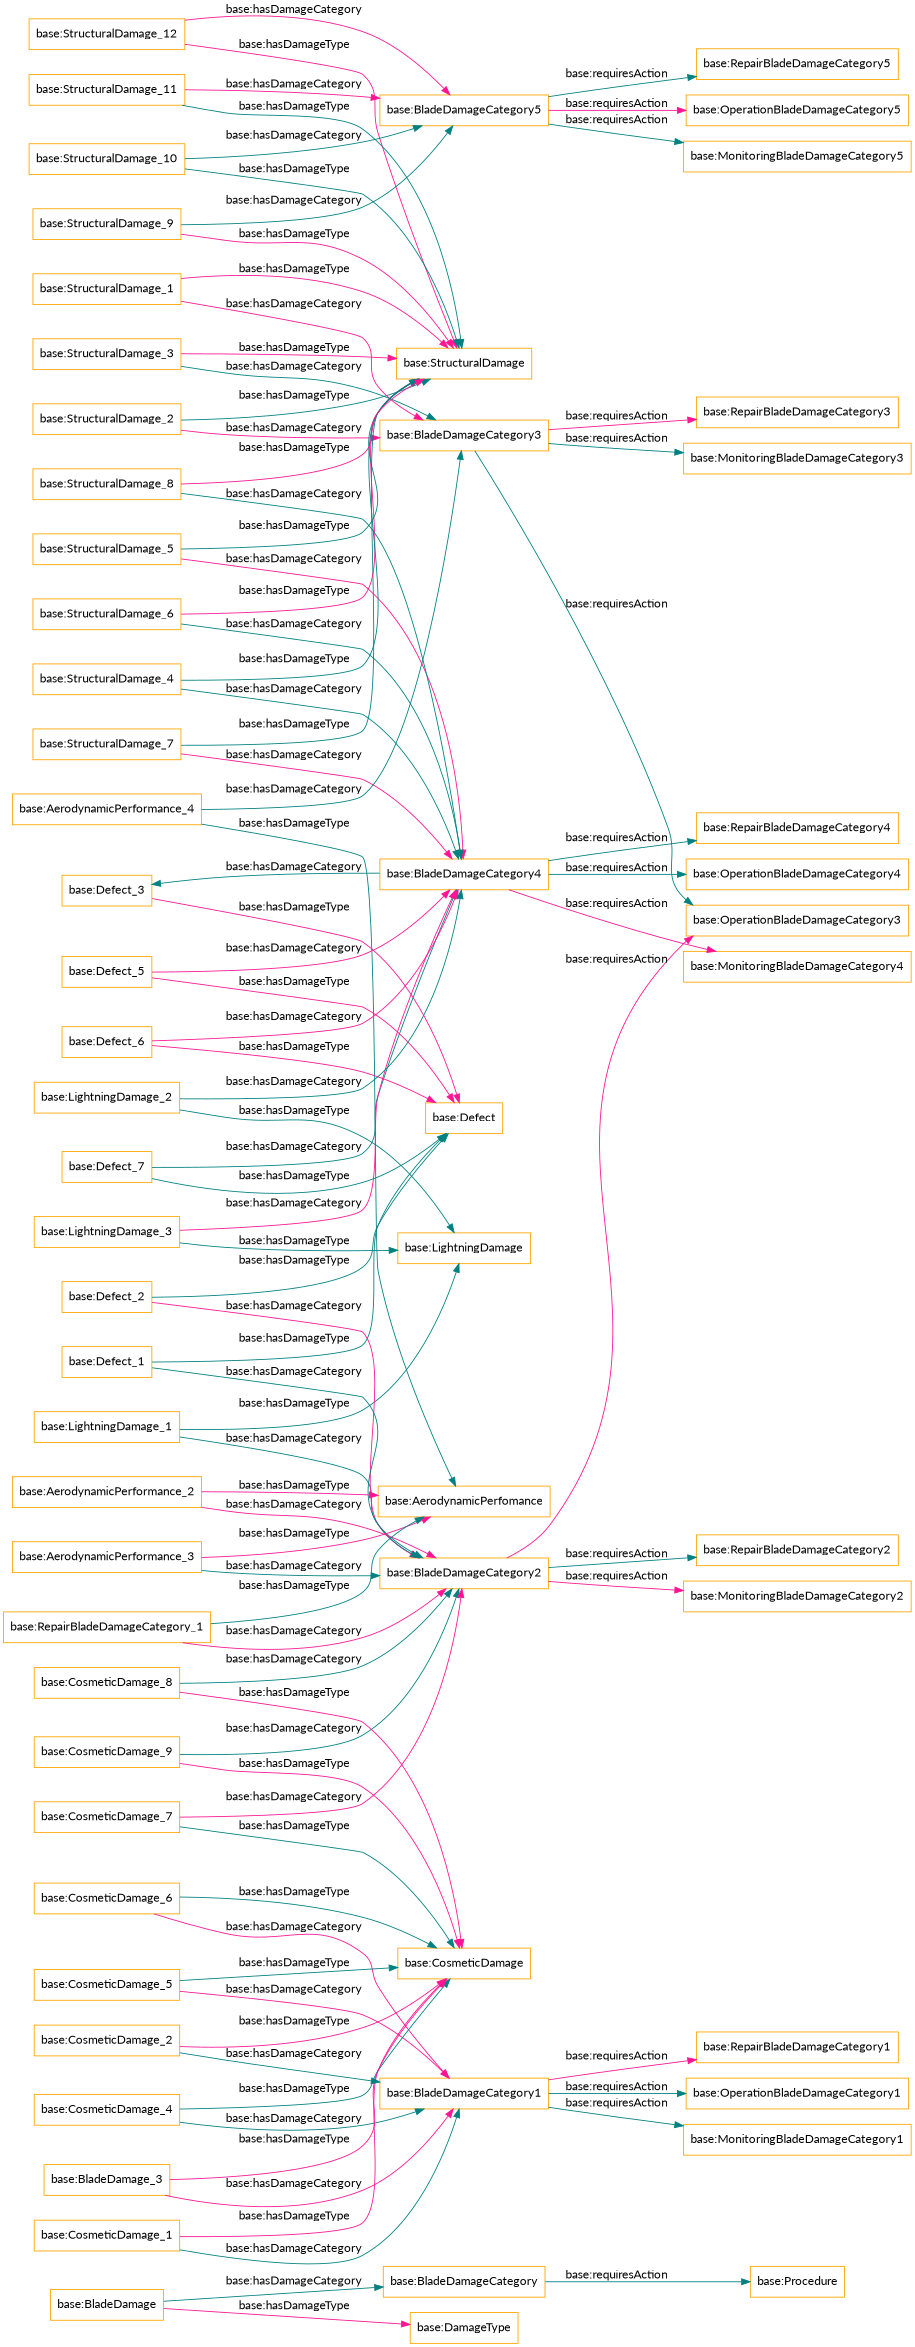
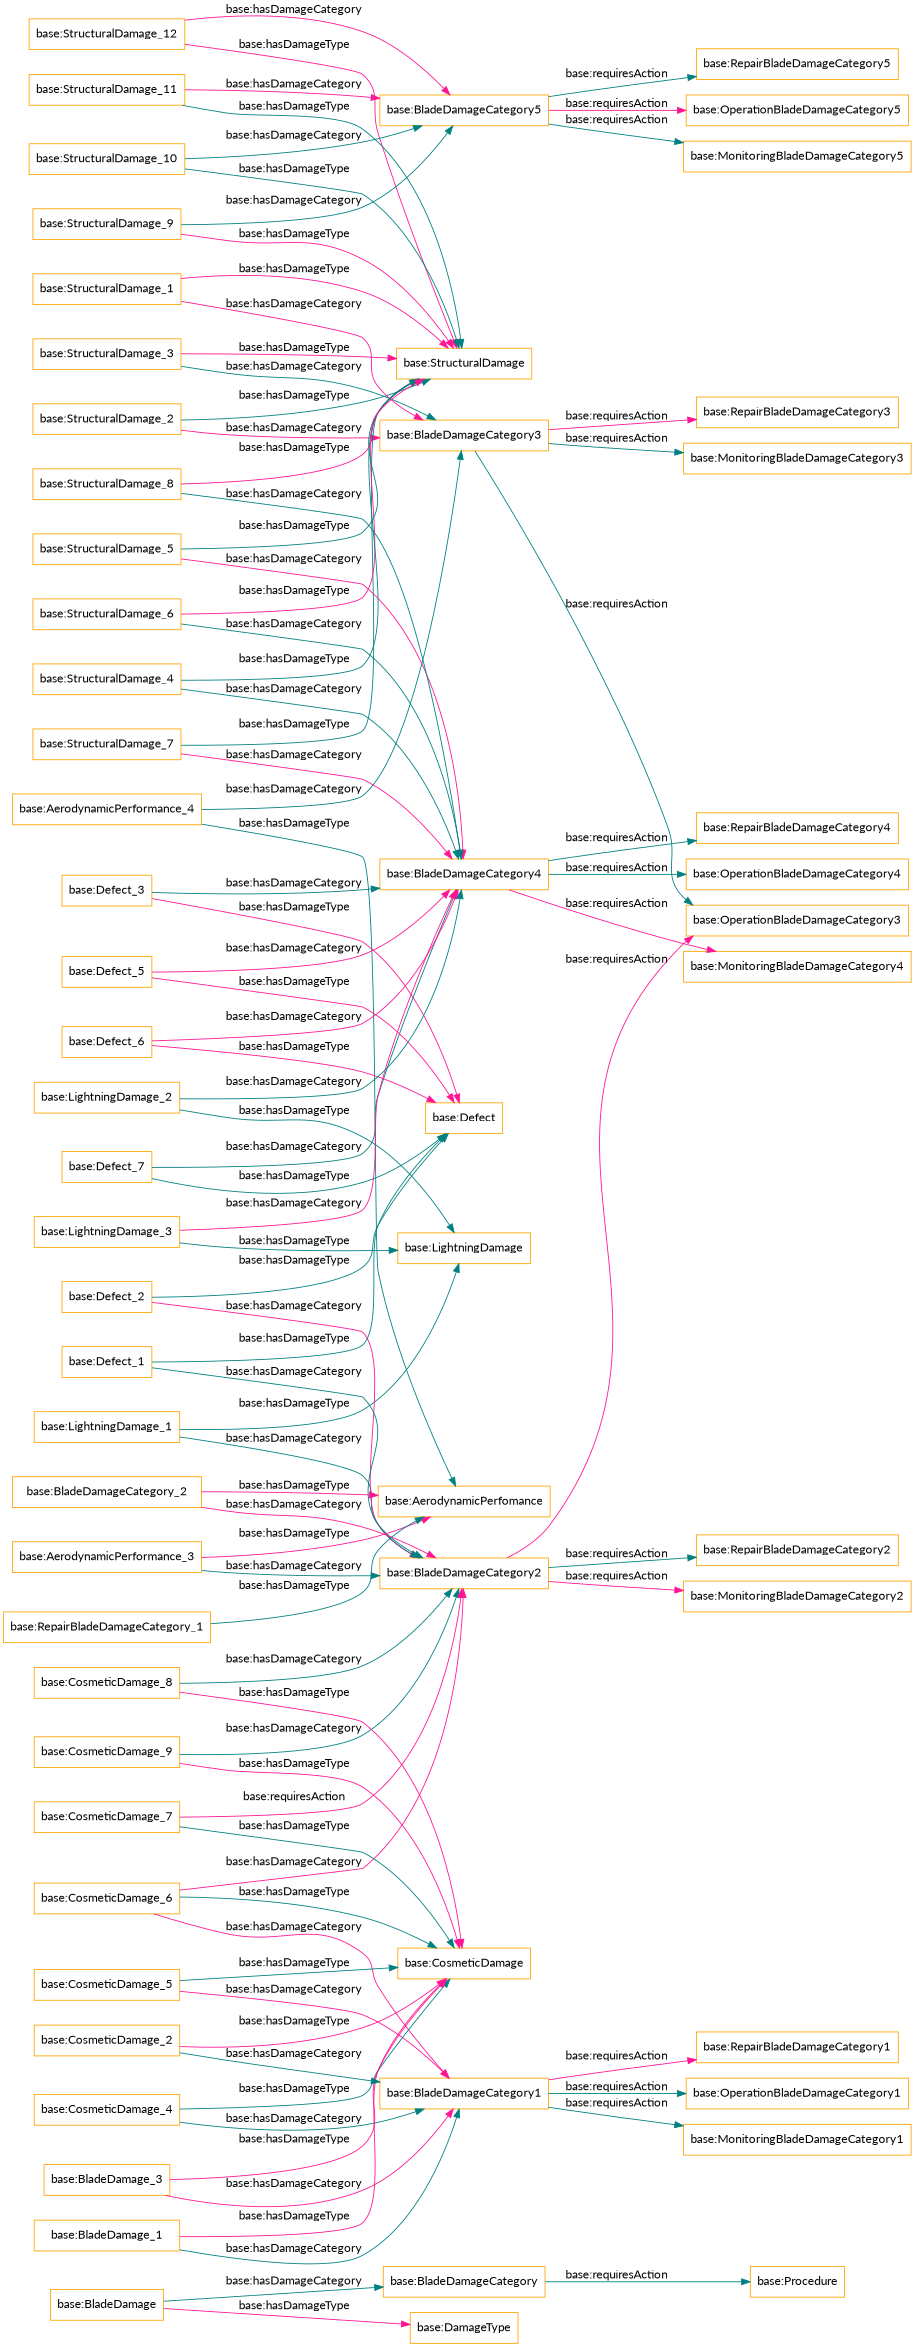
(270, 875) -> (262, 894)
(107, 1492) -> (107, 1492)
(317, 1647) -> (393, 1837)
(294, 1797) -> (294, 1797)
(107, 2236) -> (107, 2236)
